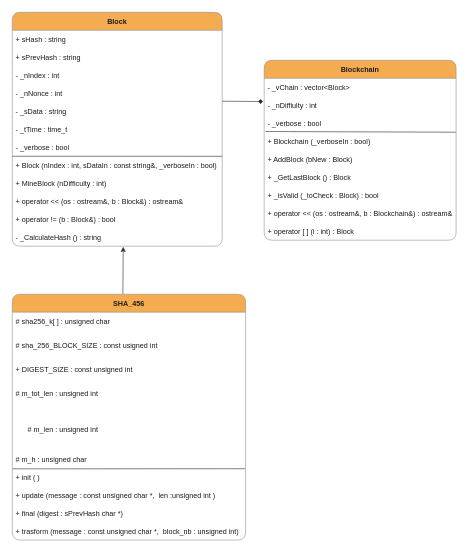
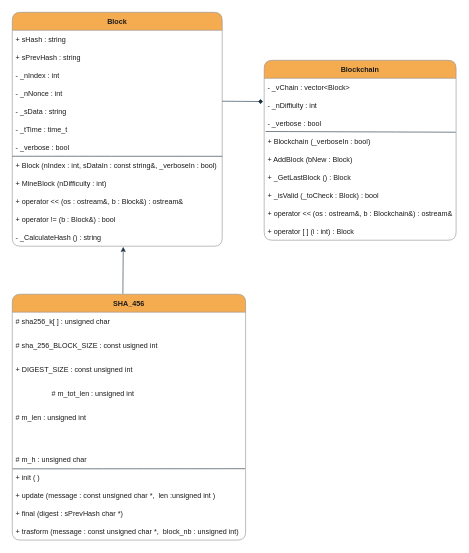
(90, 393) -> (126, 393)
(102, 429) -> (90, 417)
